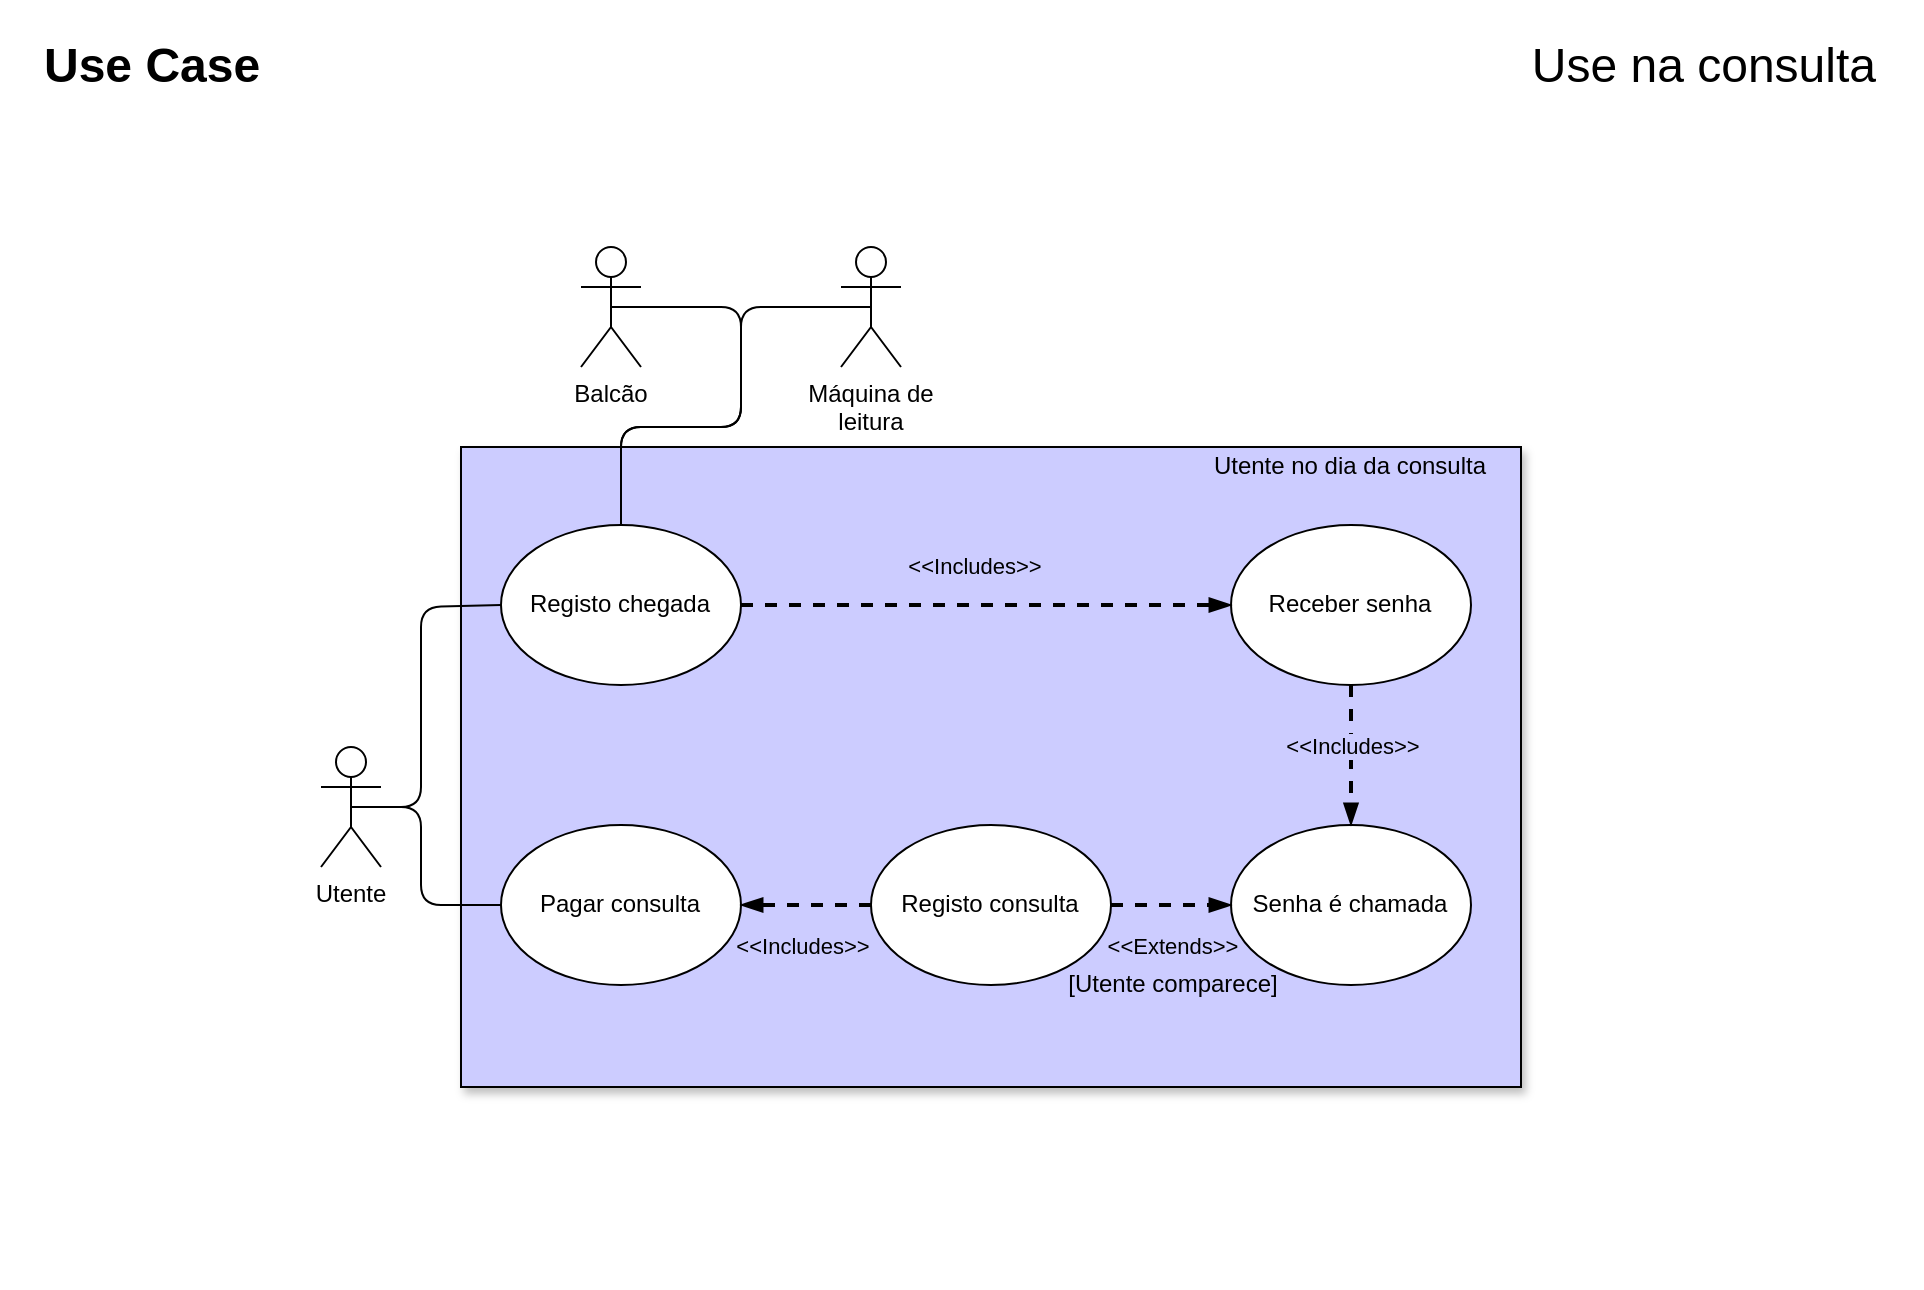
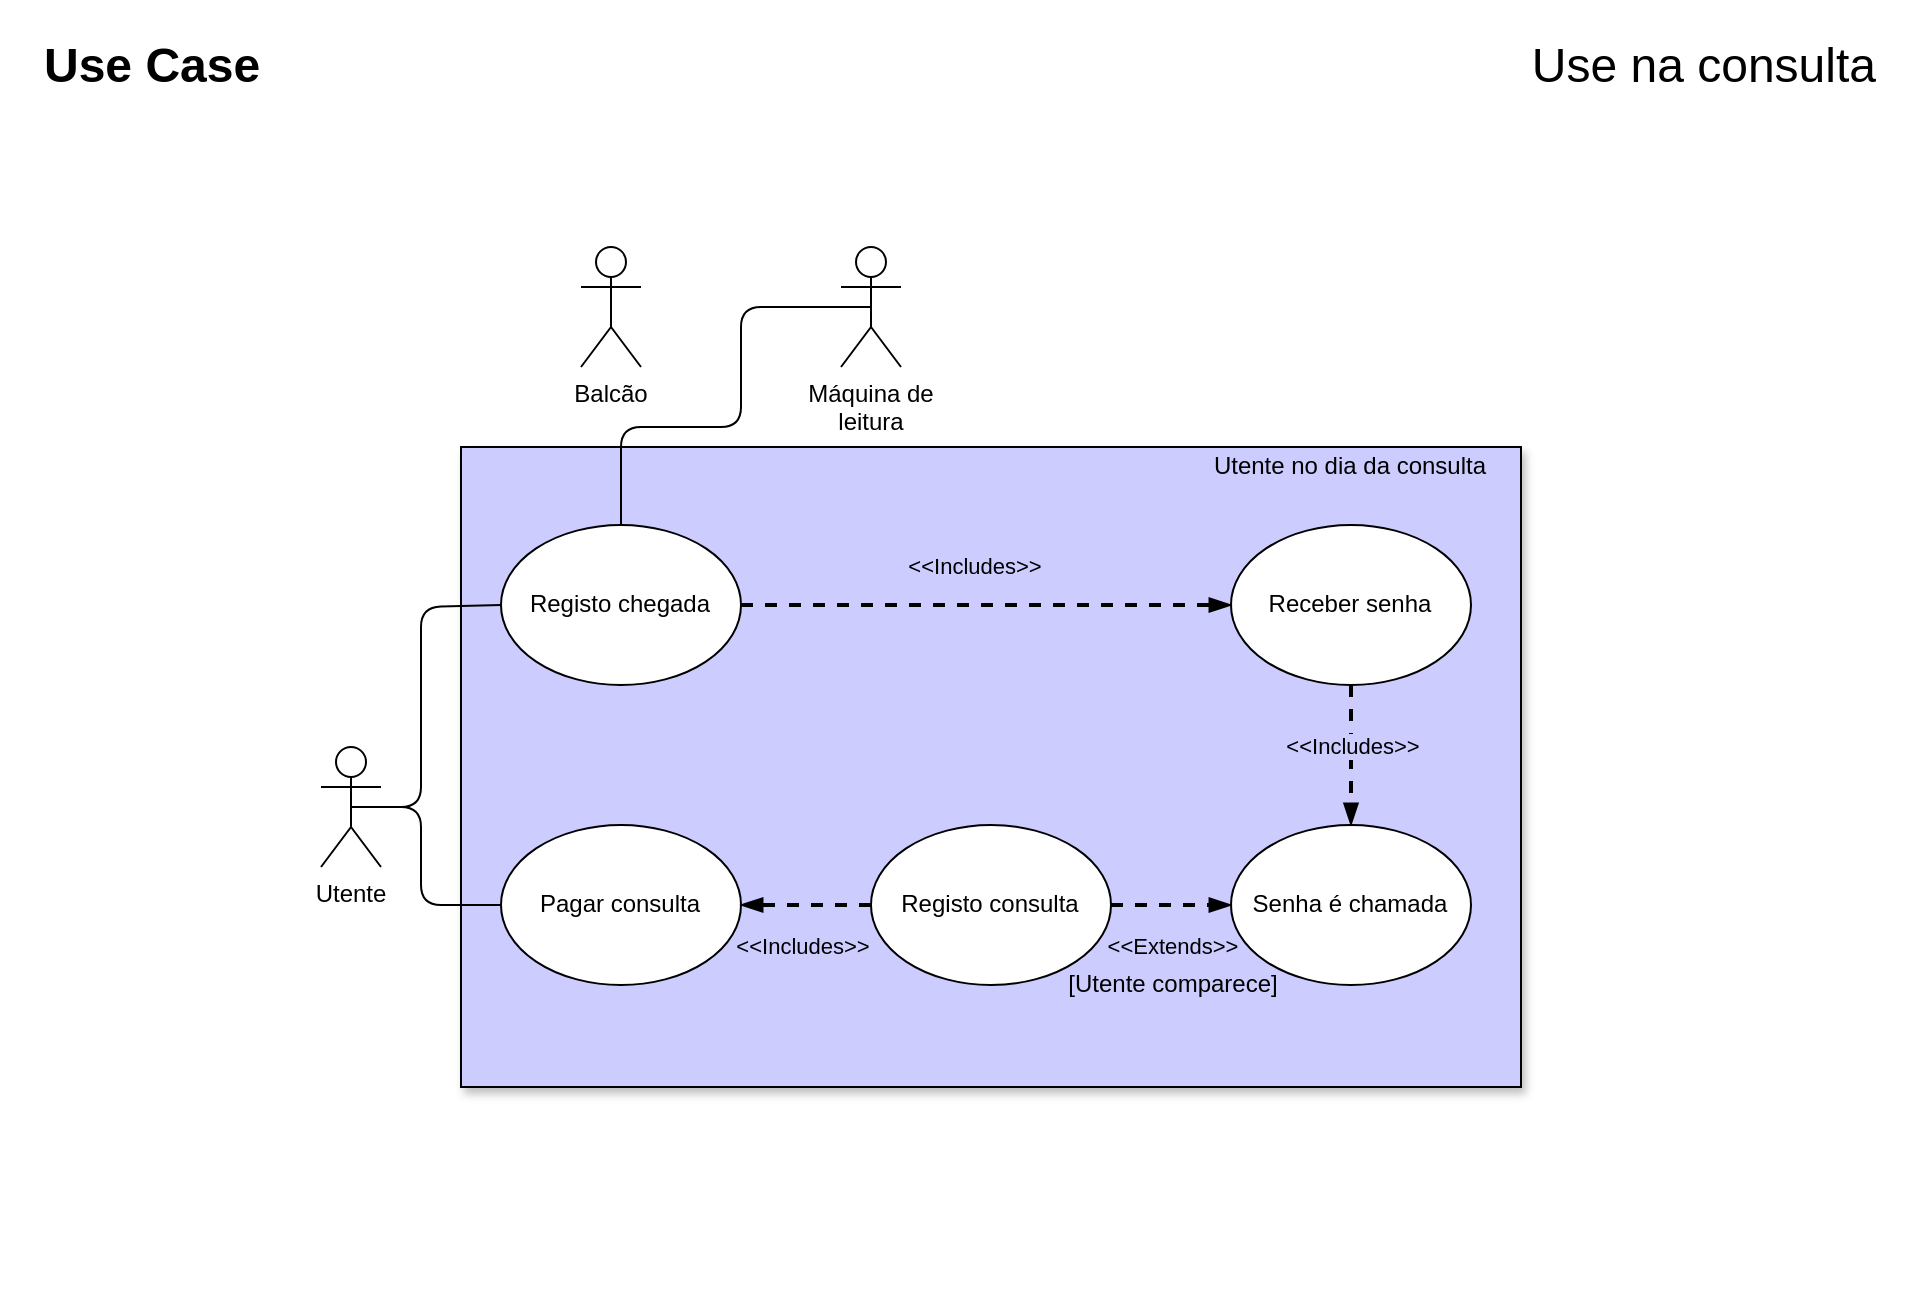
(684, 307) -> none
